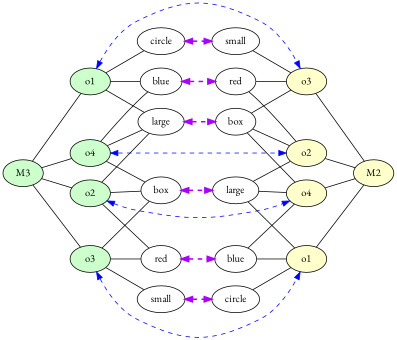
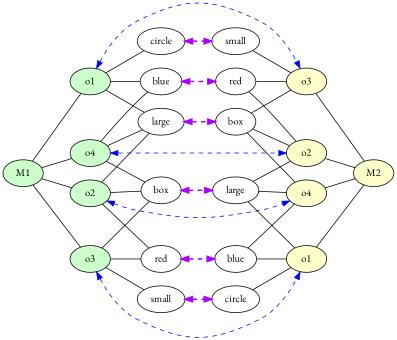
(23, 173) -> (23, 173)
